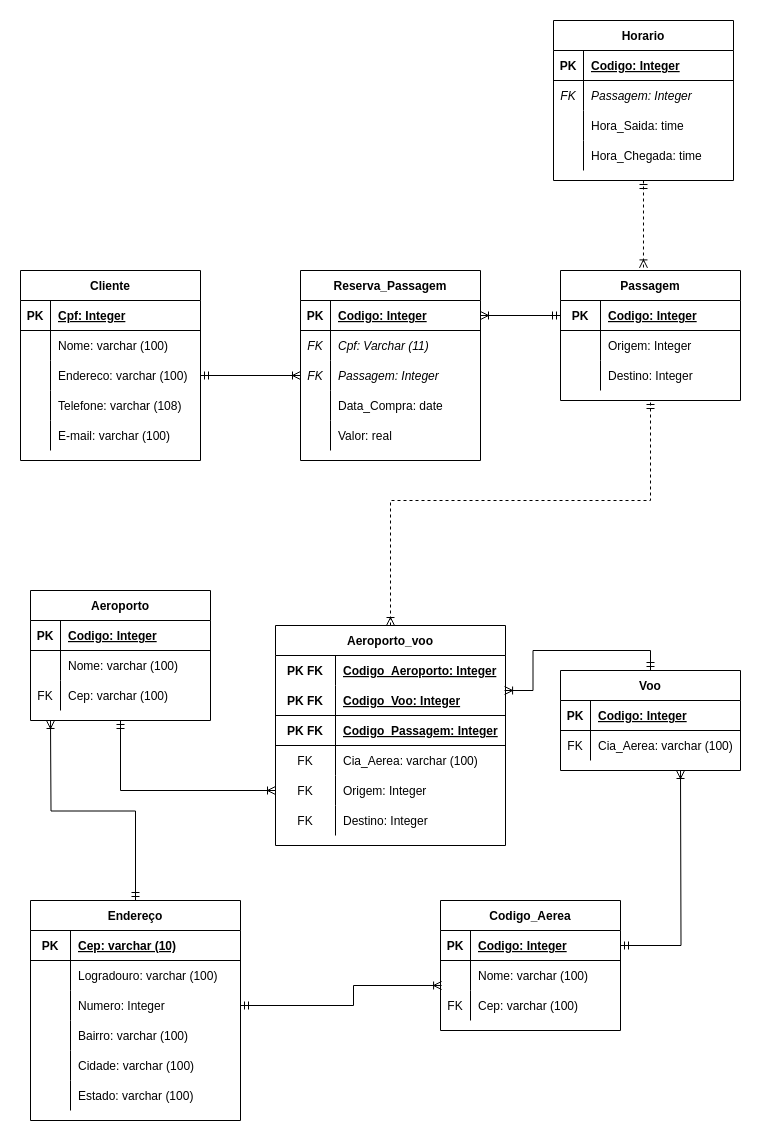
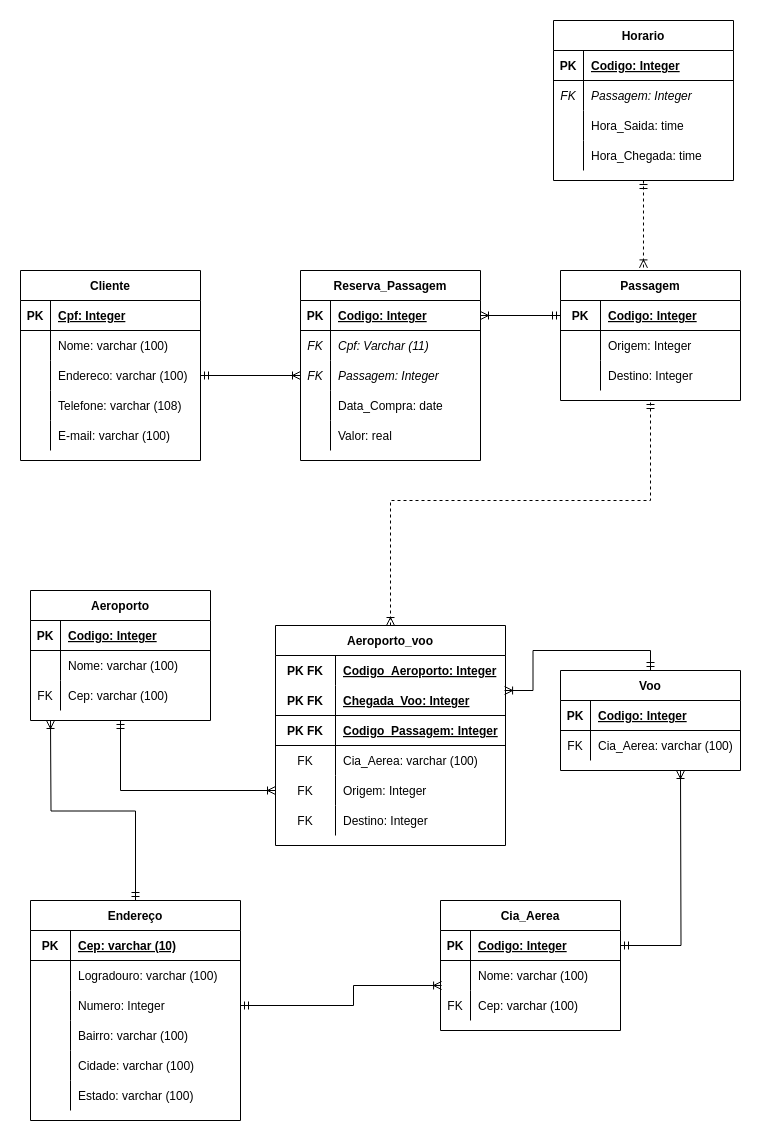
(402, 701) -> (407, 701)
(530, 916) -> (530, 916)
